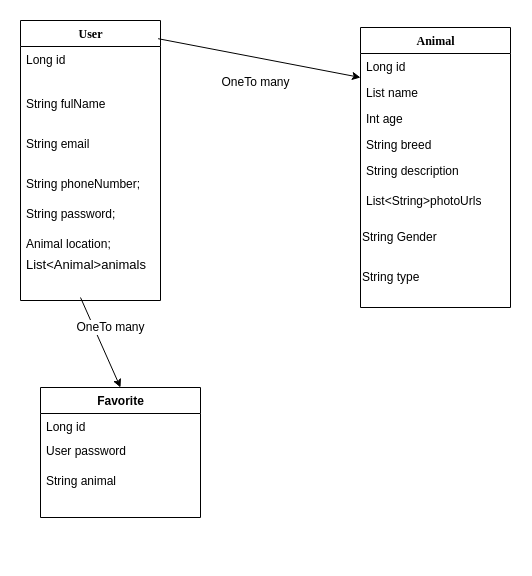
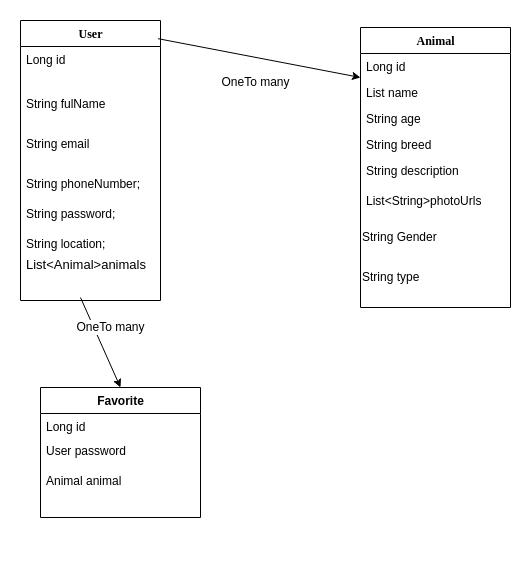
(388, 120) -> (397, 120)
(71, 245) -> (72, 245)
(84, 482) -> (82, 482)
